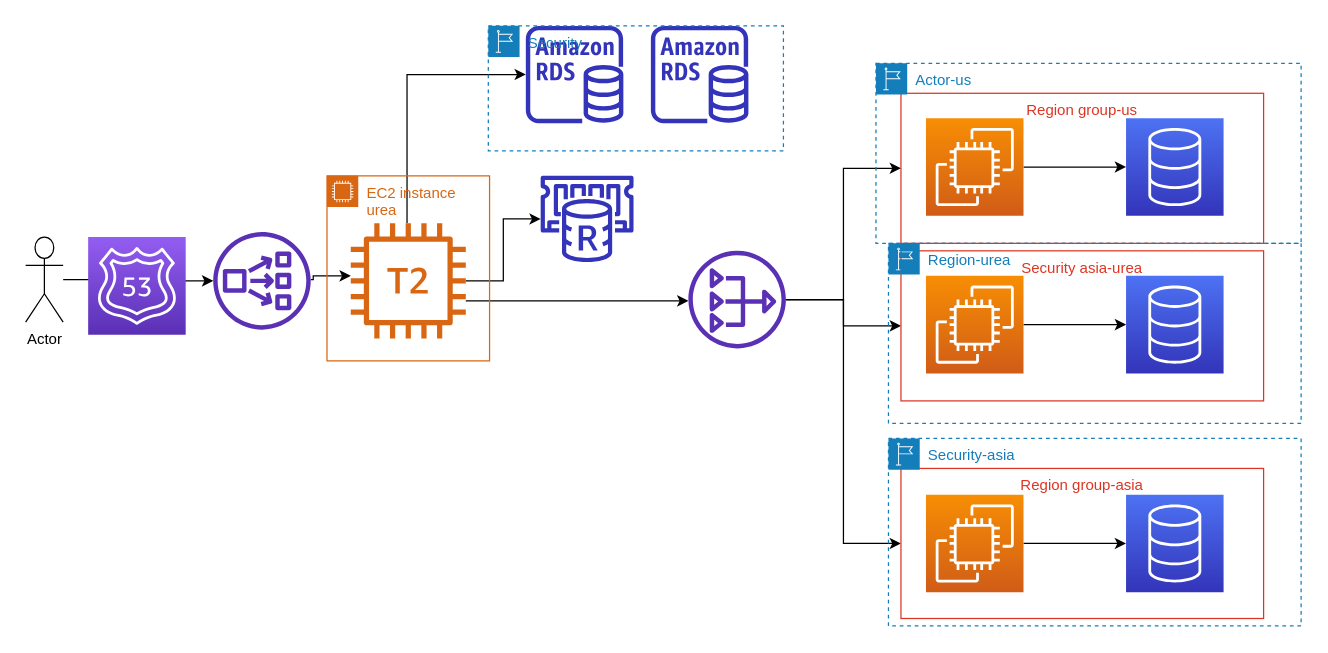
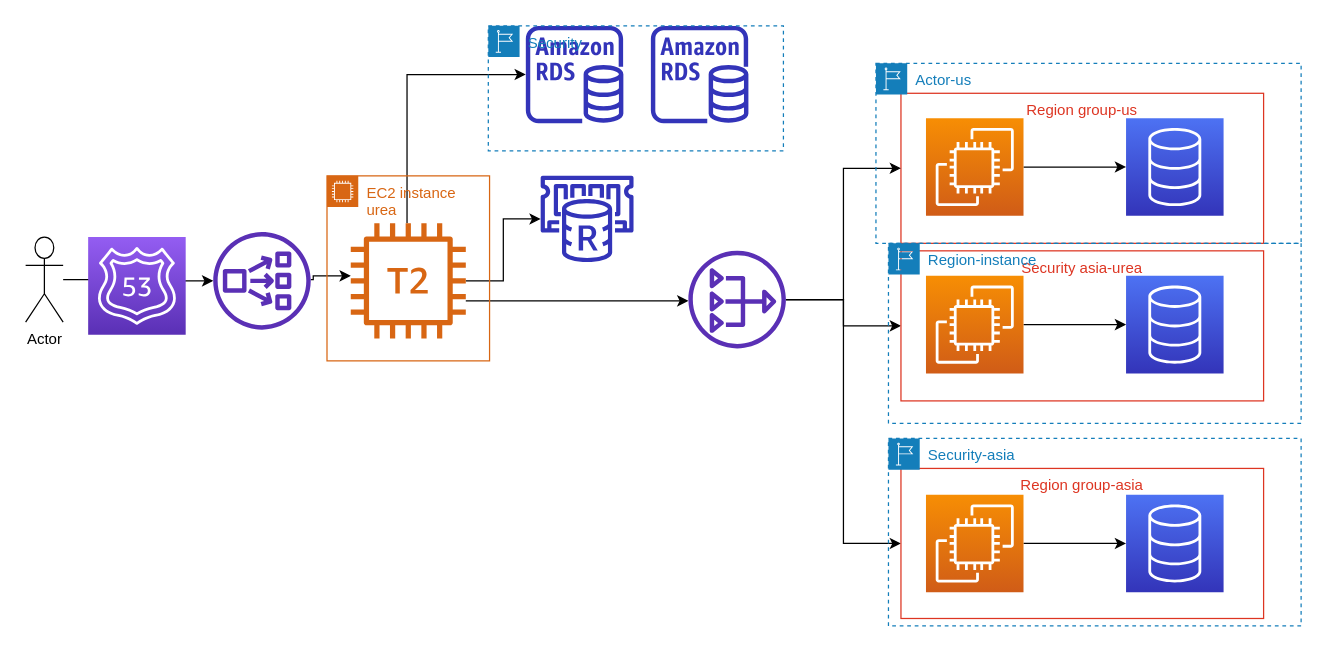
(972, 261) -> (987, 261)
